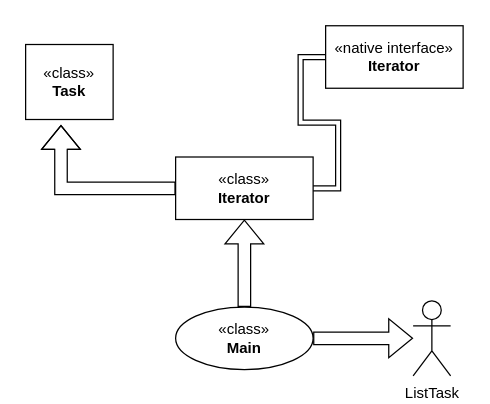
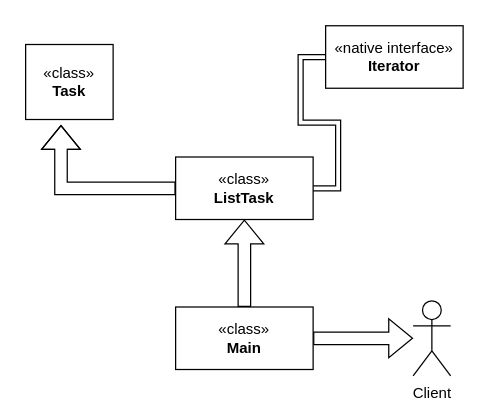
(244, 188) -> (244, 188)
(244, 338) -> (244, 338)
(433, 393) -> (433, 393)
